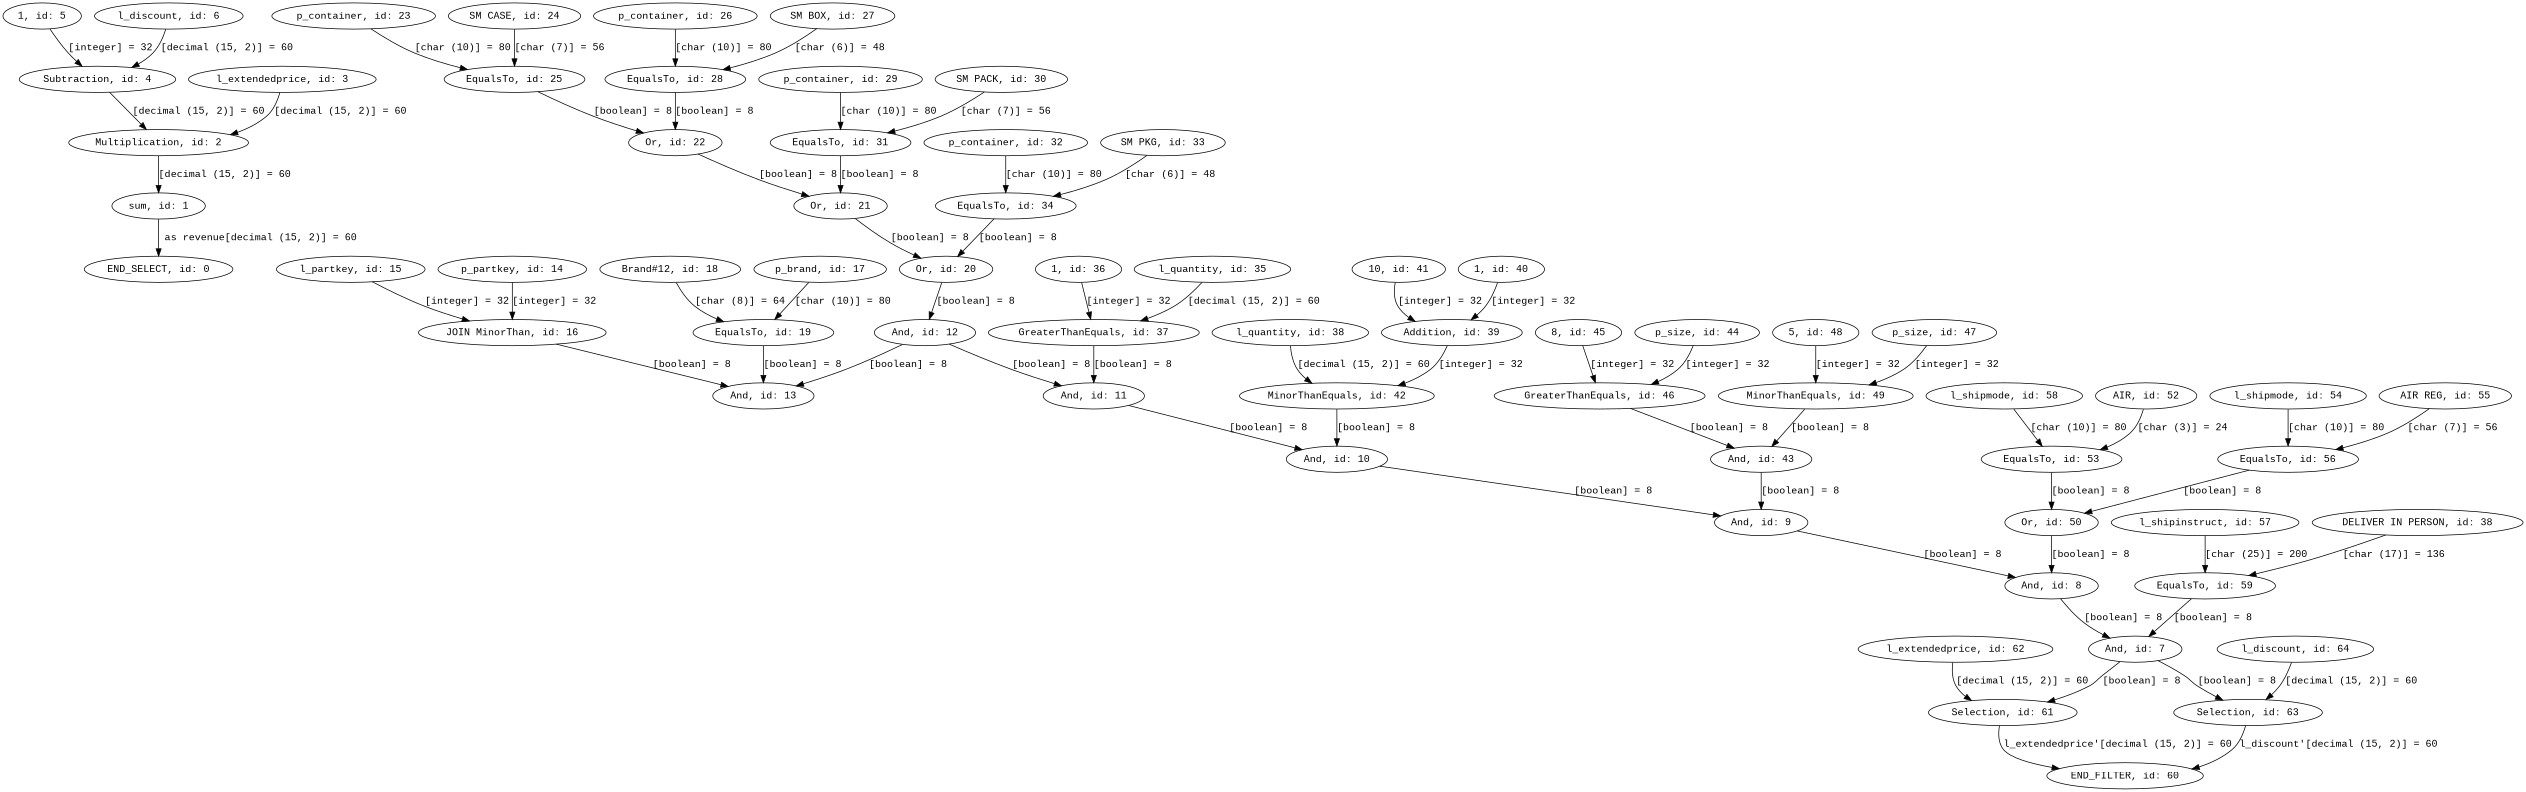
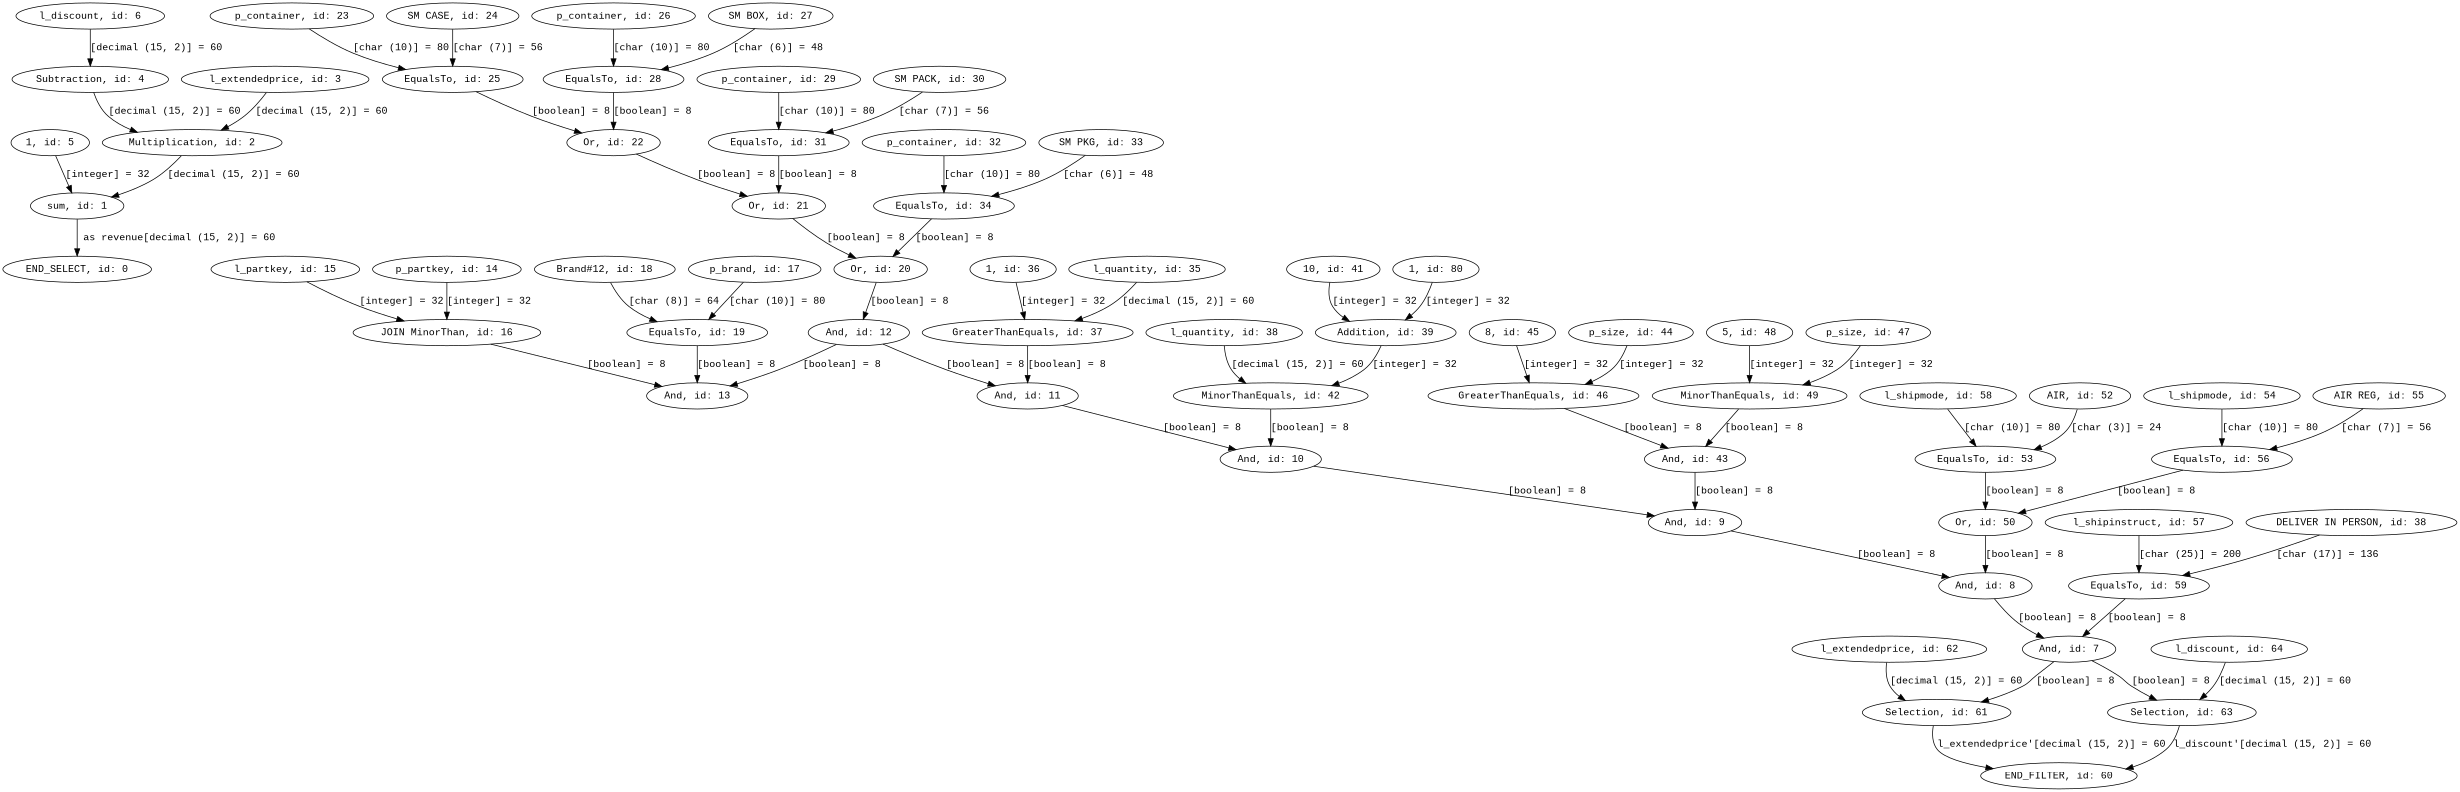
(62, 46) -> (62, 171)
(1501, 269) -> (1436, 269)
